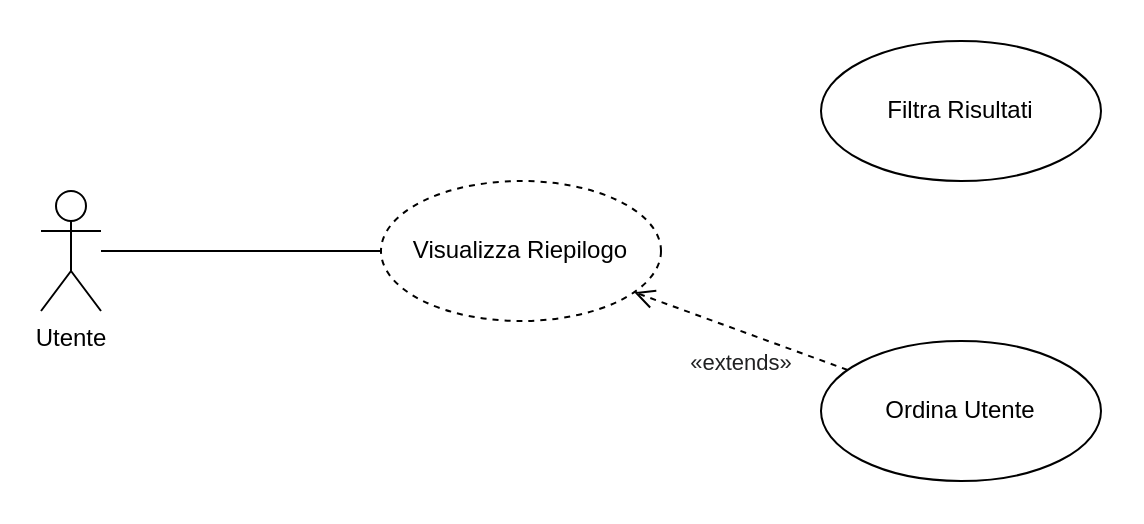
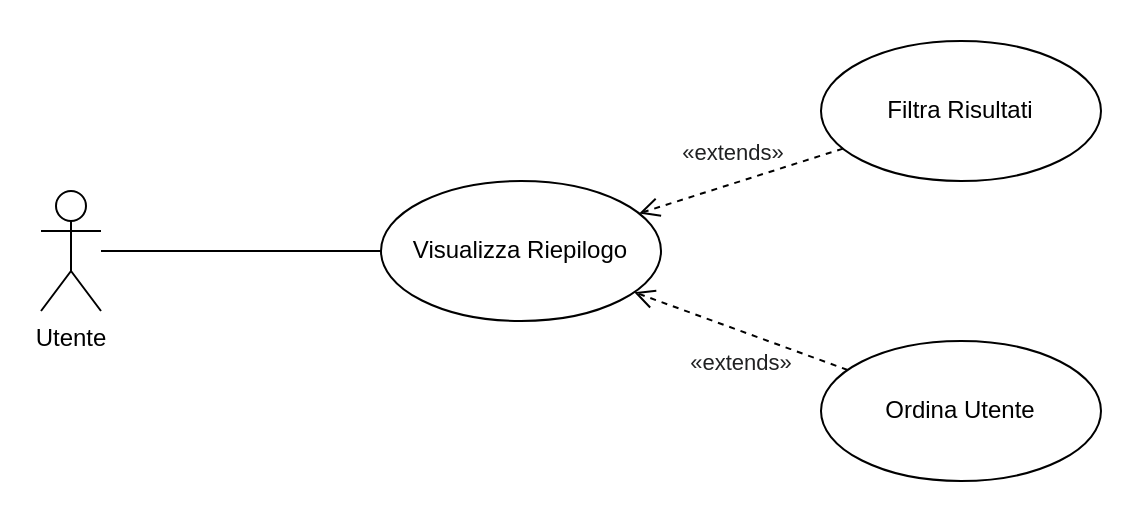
none -> (744, 180)
(521, 251) -> (521, 251)
